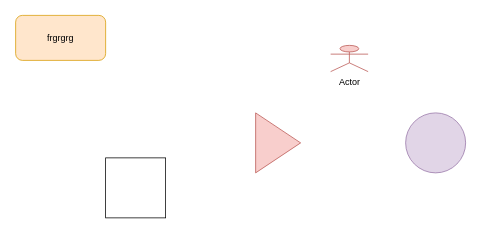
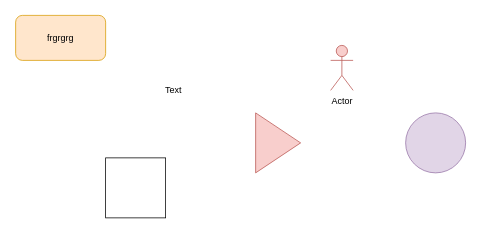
(349, 59) -> (342, 68)
none -> (173, 90)
